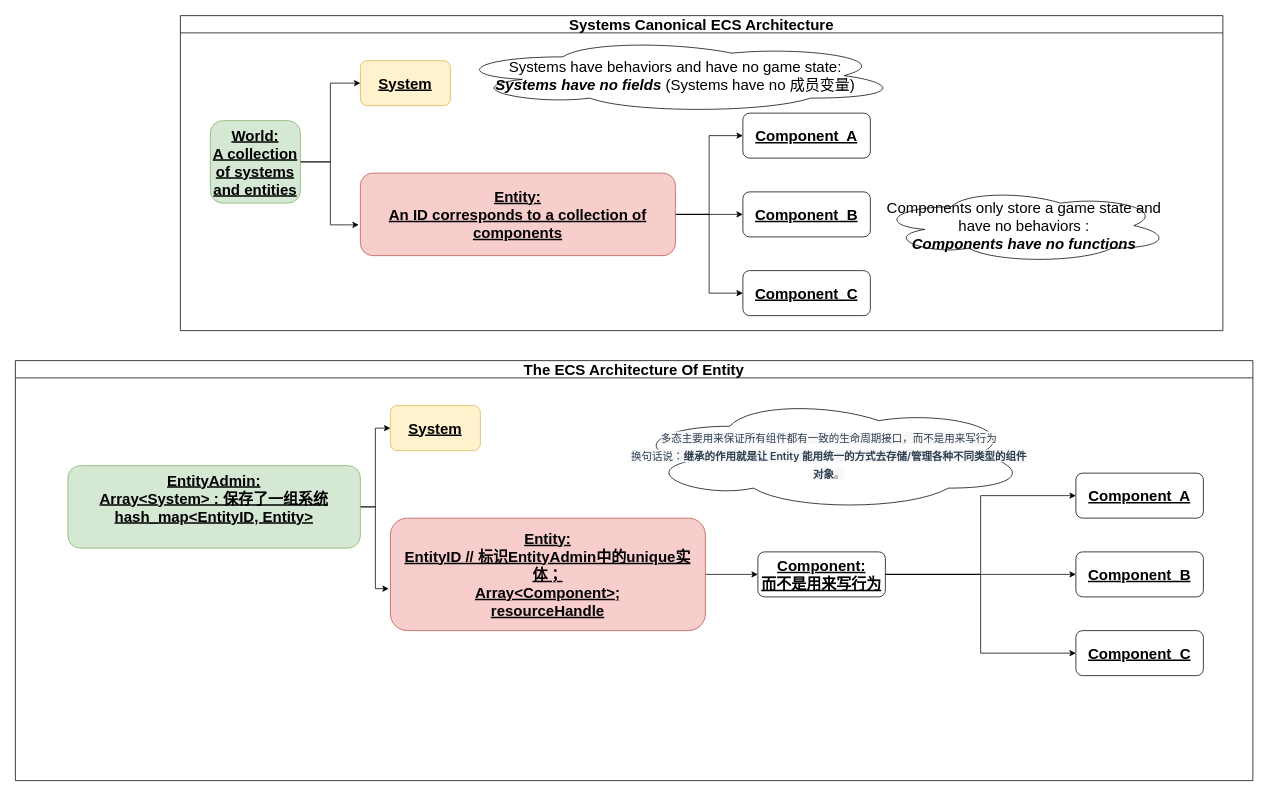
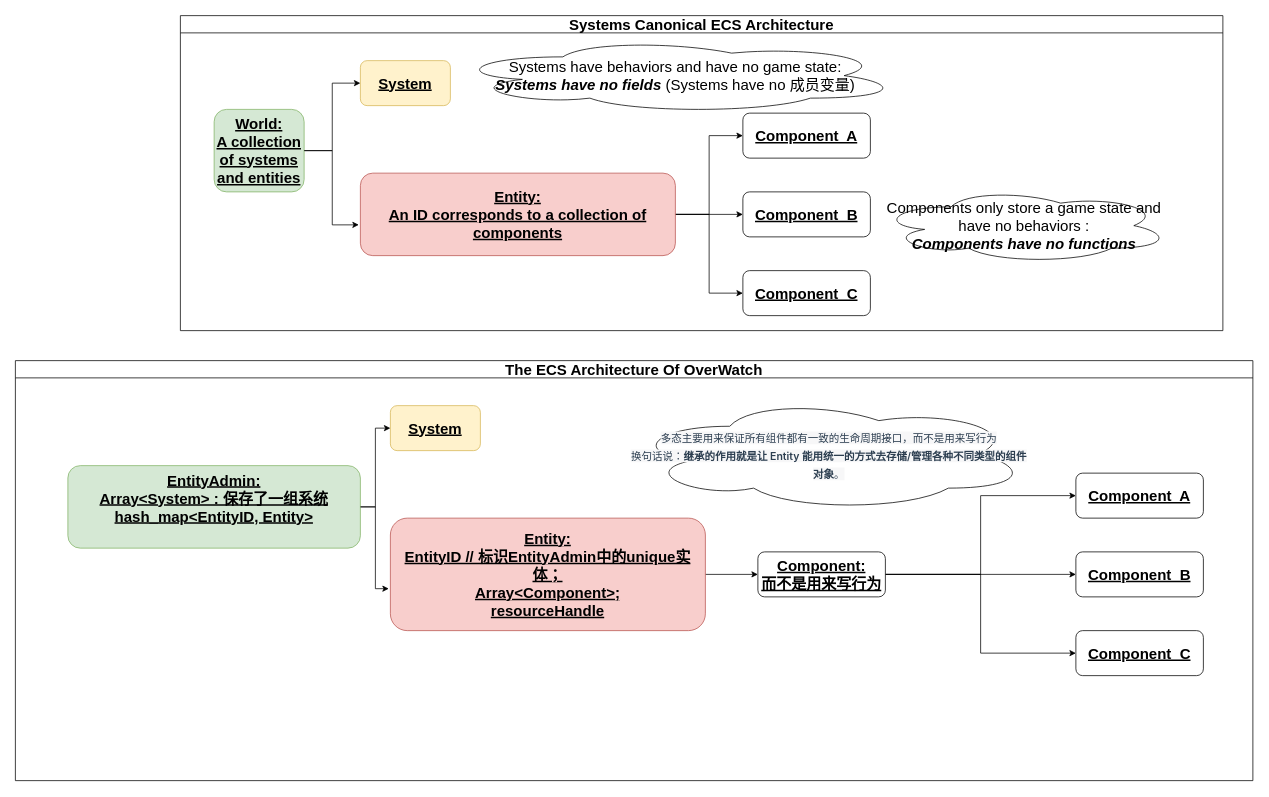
(255, 162) -> (259, 150)
(634, 369) -> (634, 369)
